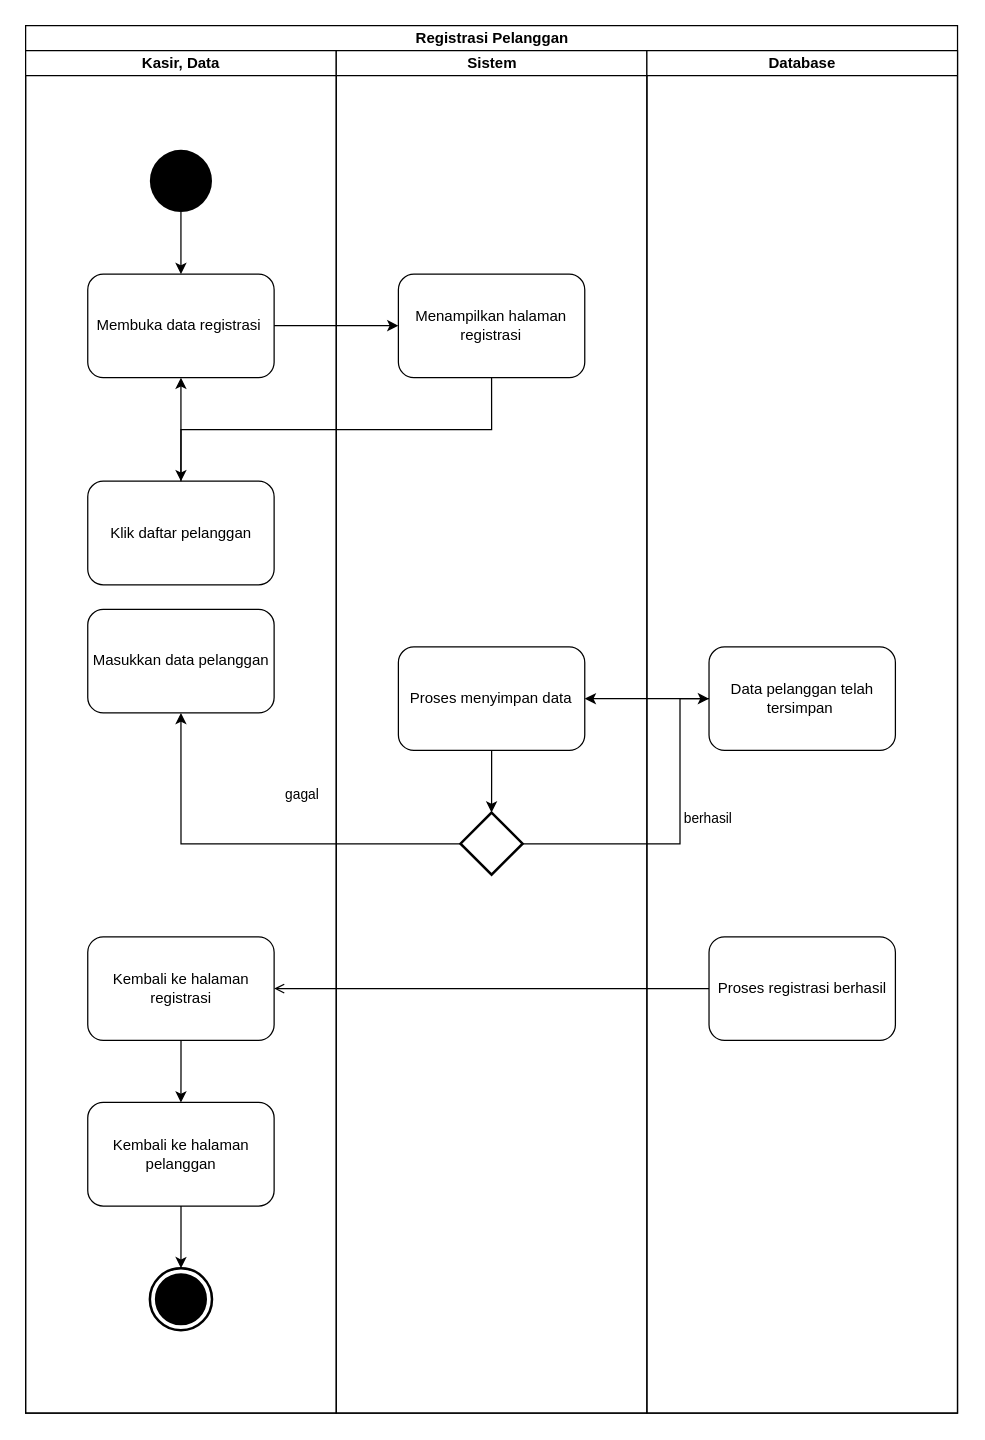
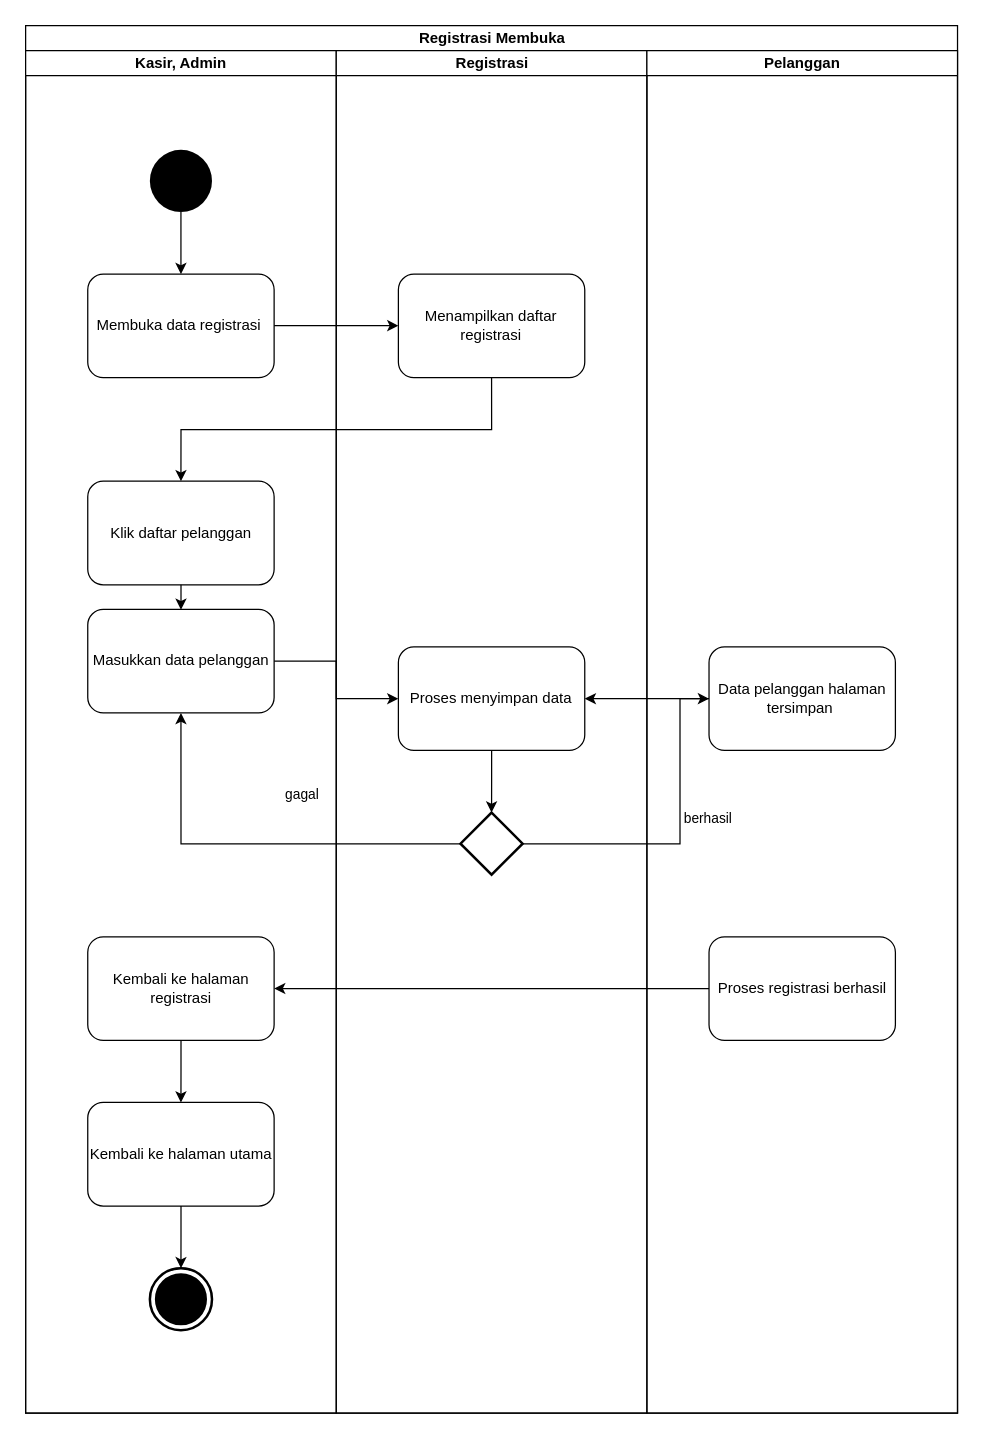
(493, 38) -> (493, 38)
(181, 63) -> (181, 63)
(493, 63) -> (493, 63)
(803, 63) -> (803, 63)
(491, 326) -> (491, 326)
(181, 406) -> (181, 593)
none -> (303, 661)
(803, 698) -> (803, 698)
(281, 989) -> (284, 989)
(181, 1154) -> (181, 1154)
